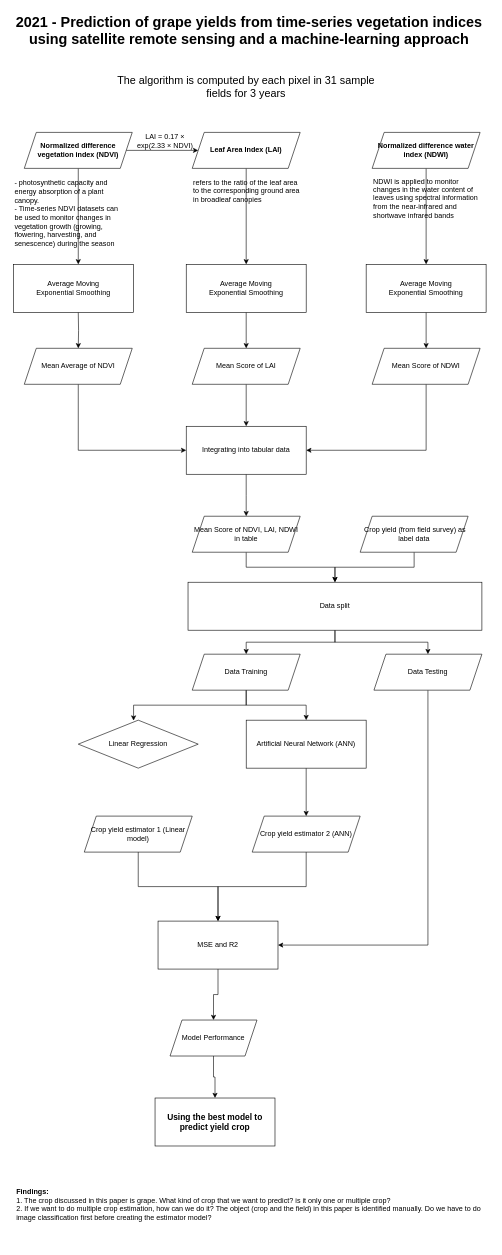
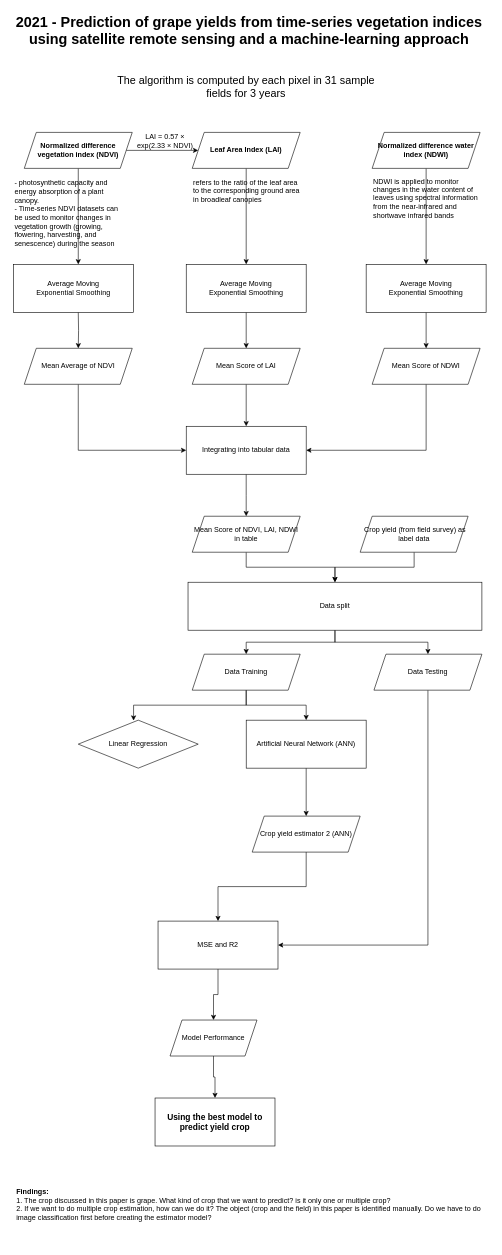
(165, 141) -> (165, 141)
(138, 834) -> none
(160, 887) -> none
